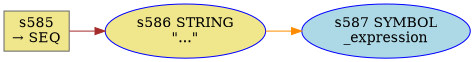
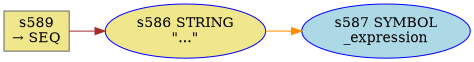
(37, 31) -> (37, 31)
